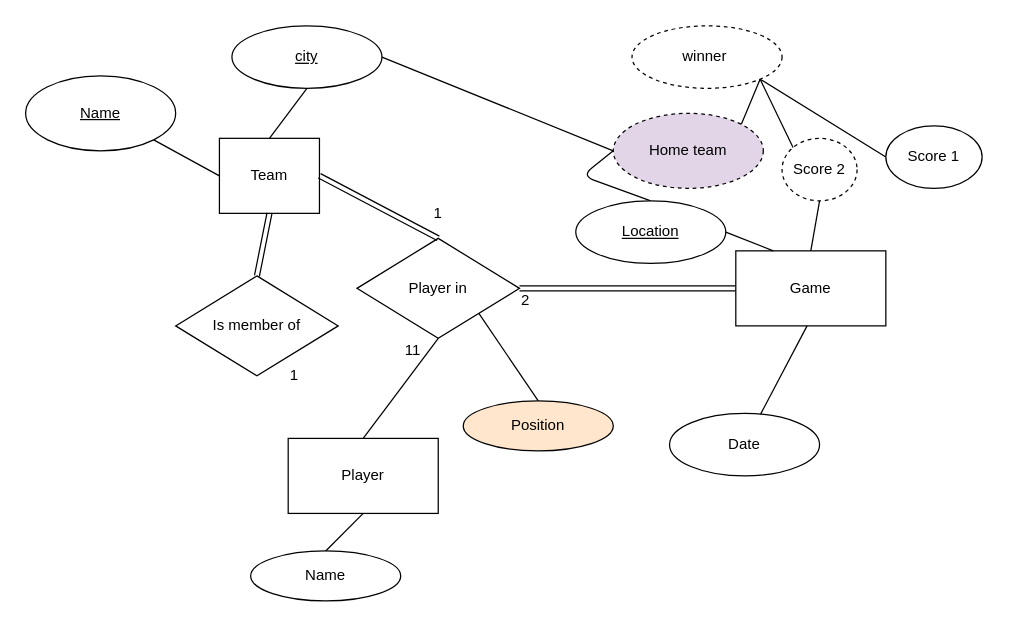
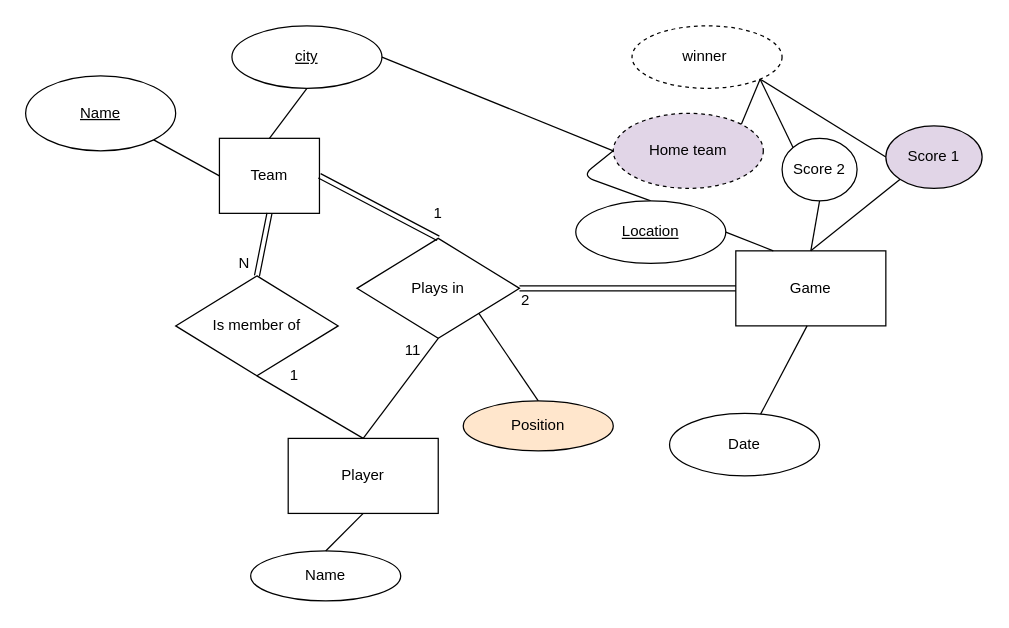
(934, 157) -> (934, 157)
(819, 169) -> (819, 169)
none -> (855, 215)
none -> (244, 263)
(438, 288) -> (438, 288)
none -> (310, 407)
